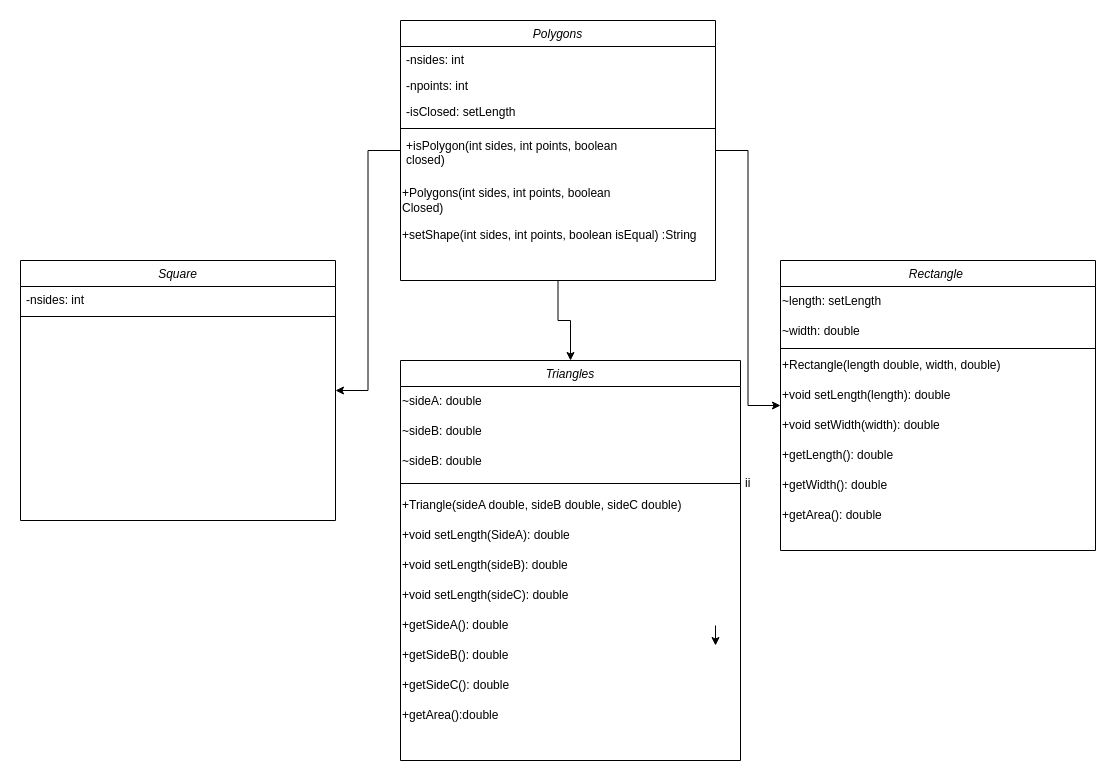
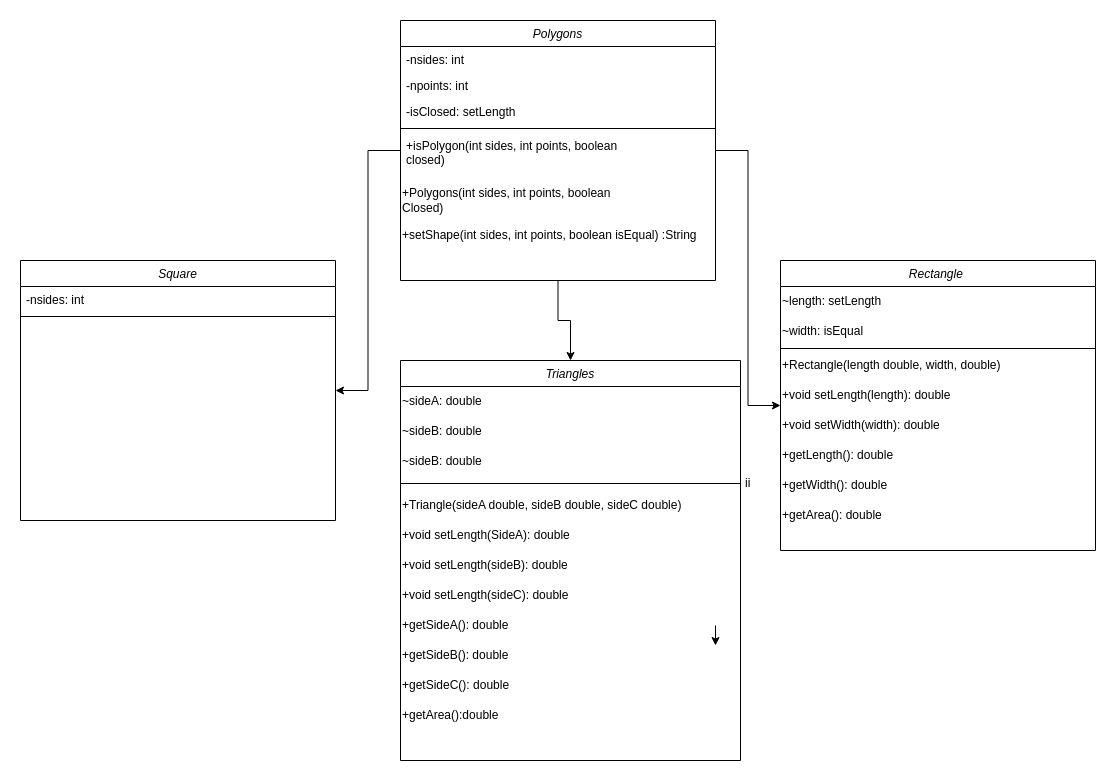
(823, 332) -> (825, 332)
